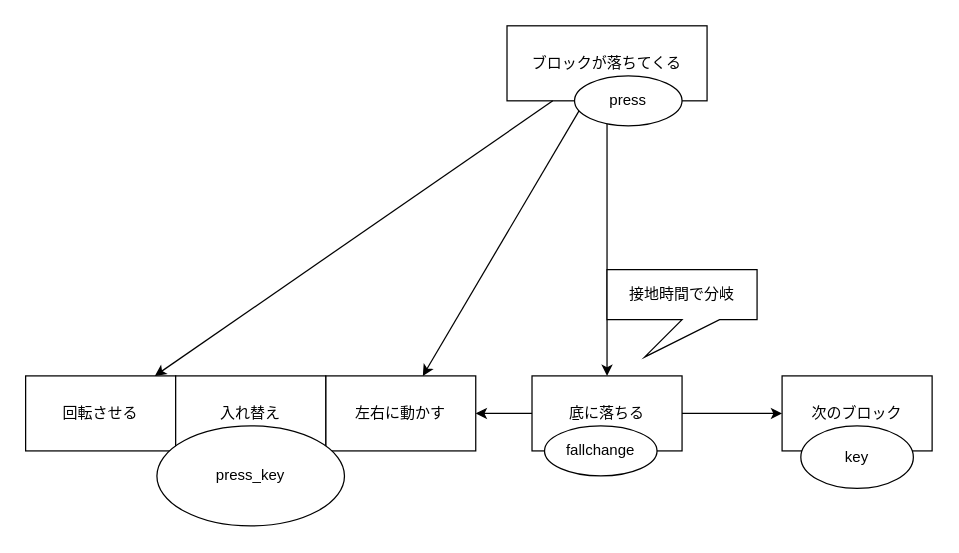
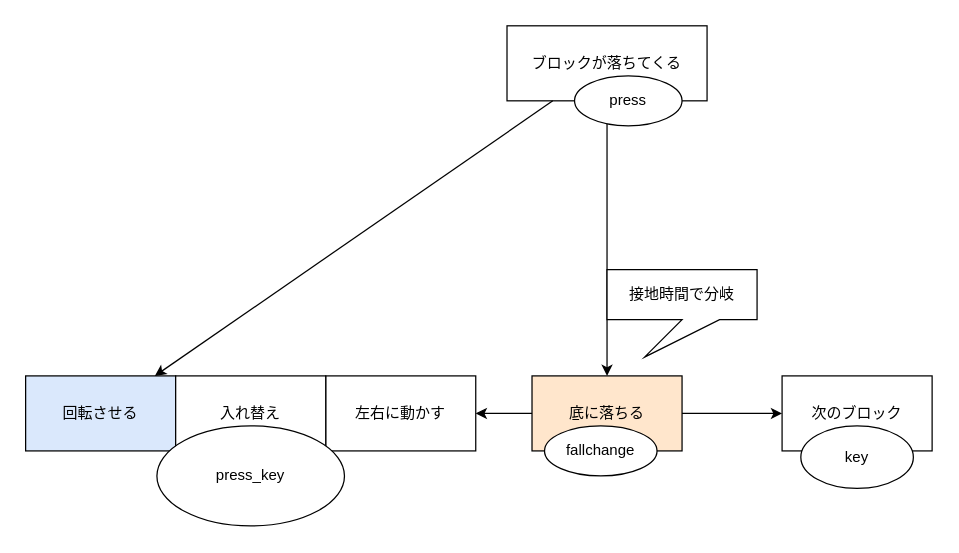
(503, 239) -> none
(101, 413) -> (101, 413)
(607, 413) -> (607, 413)
